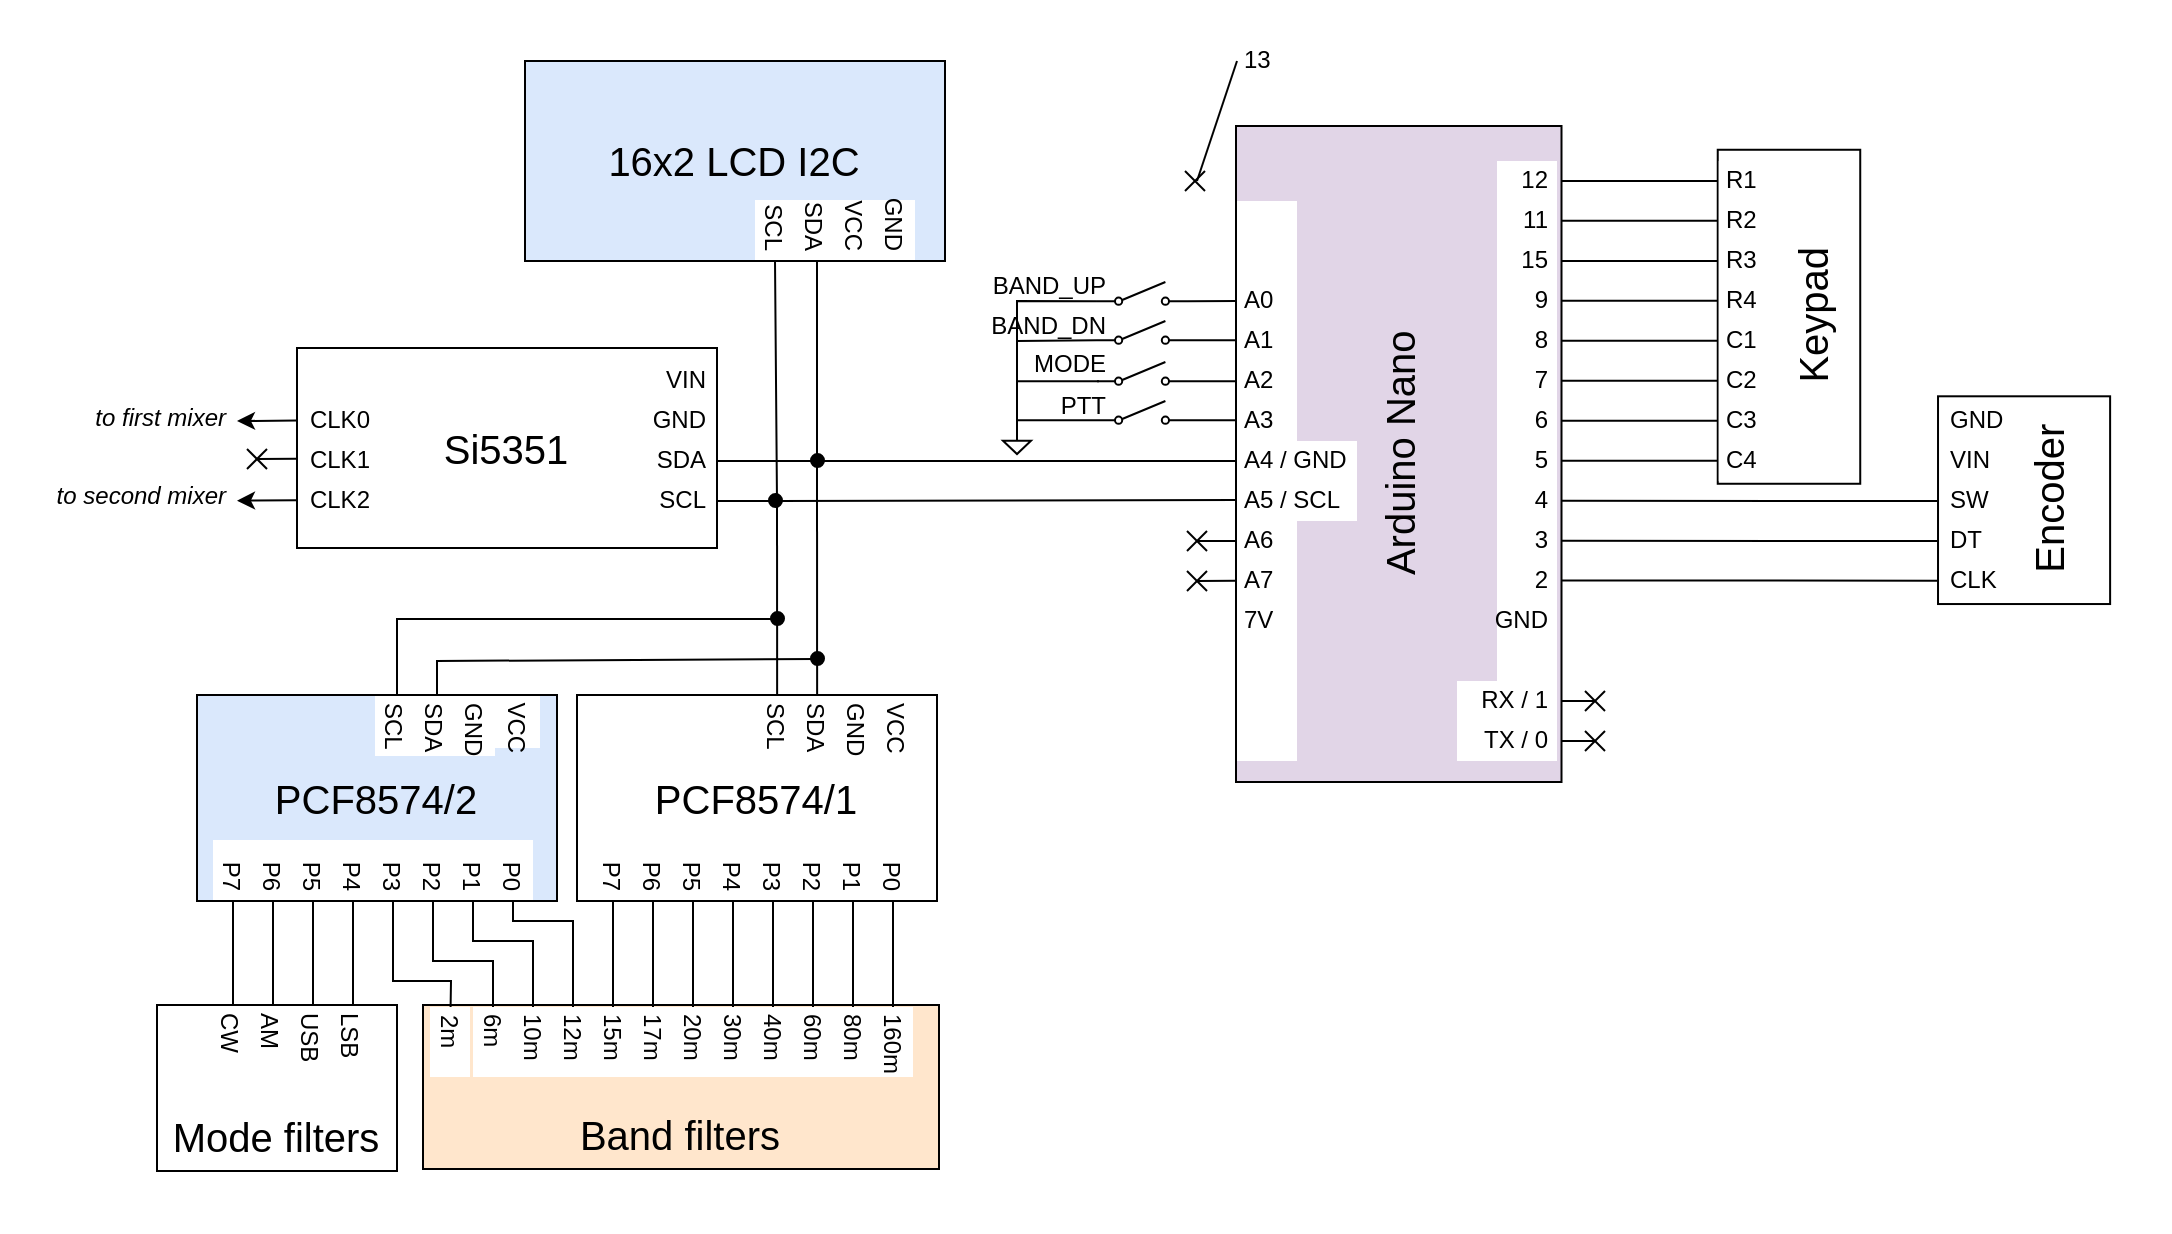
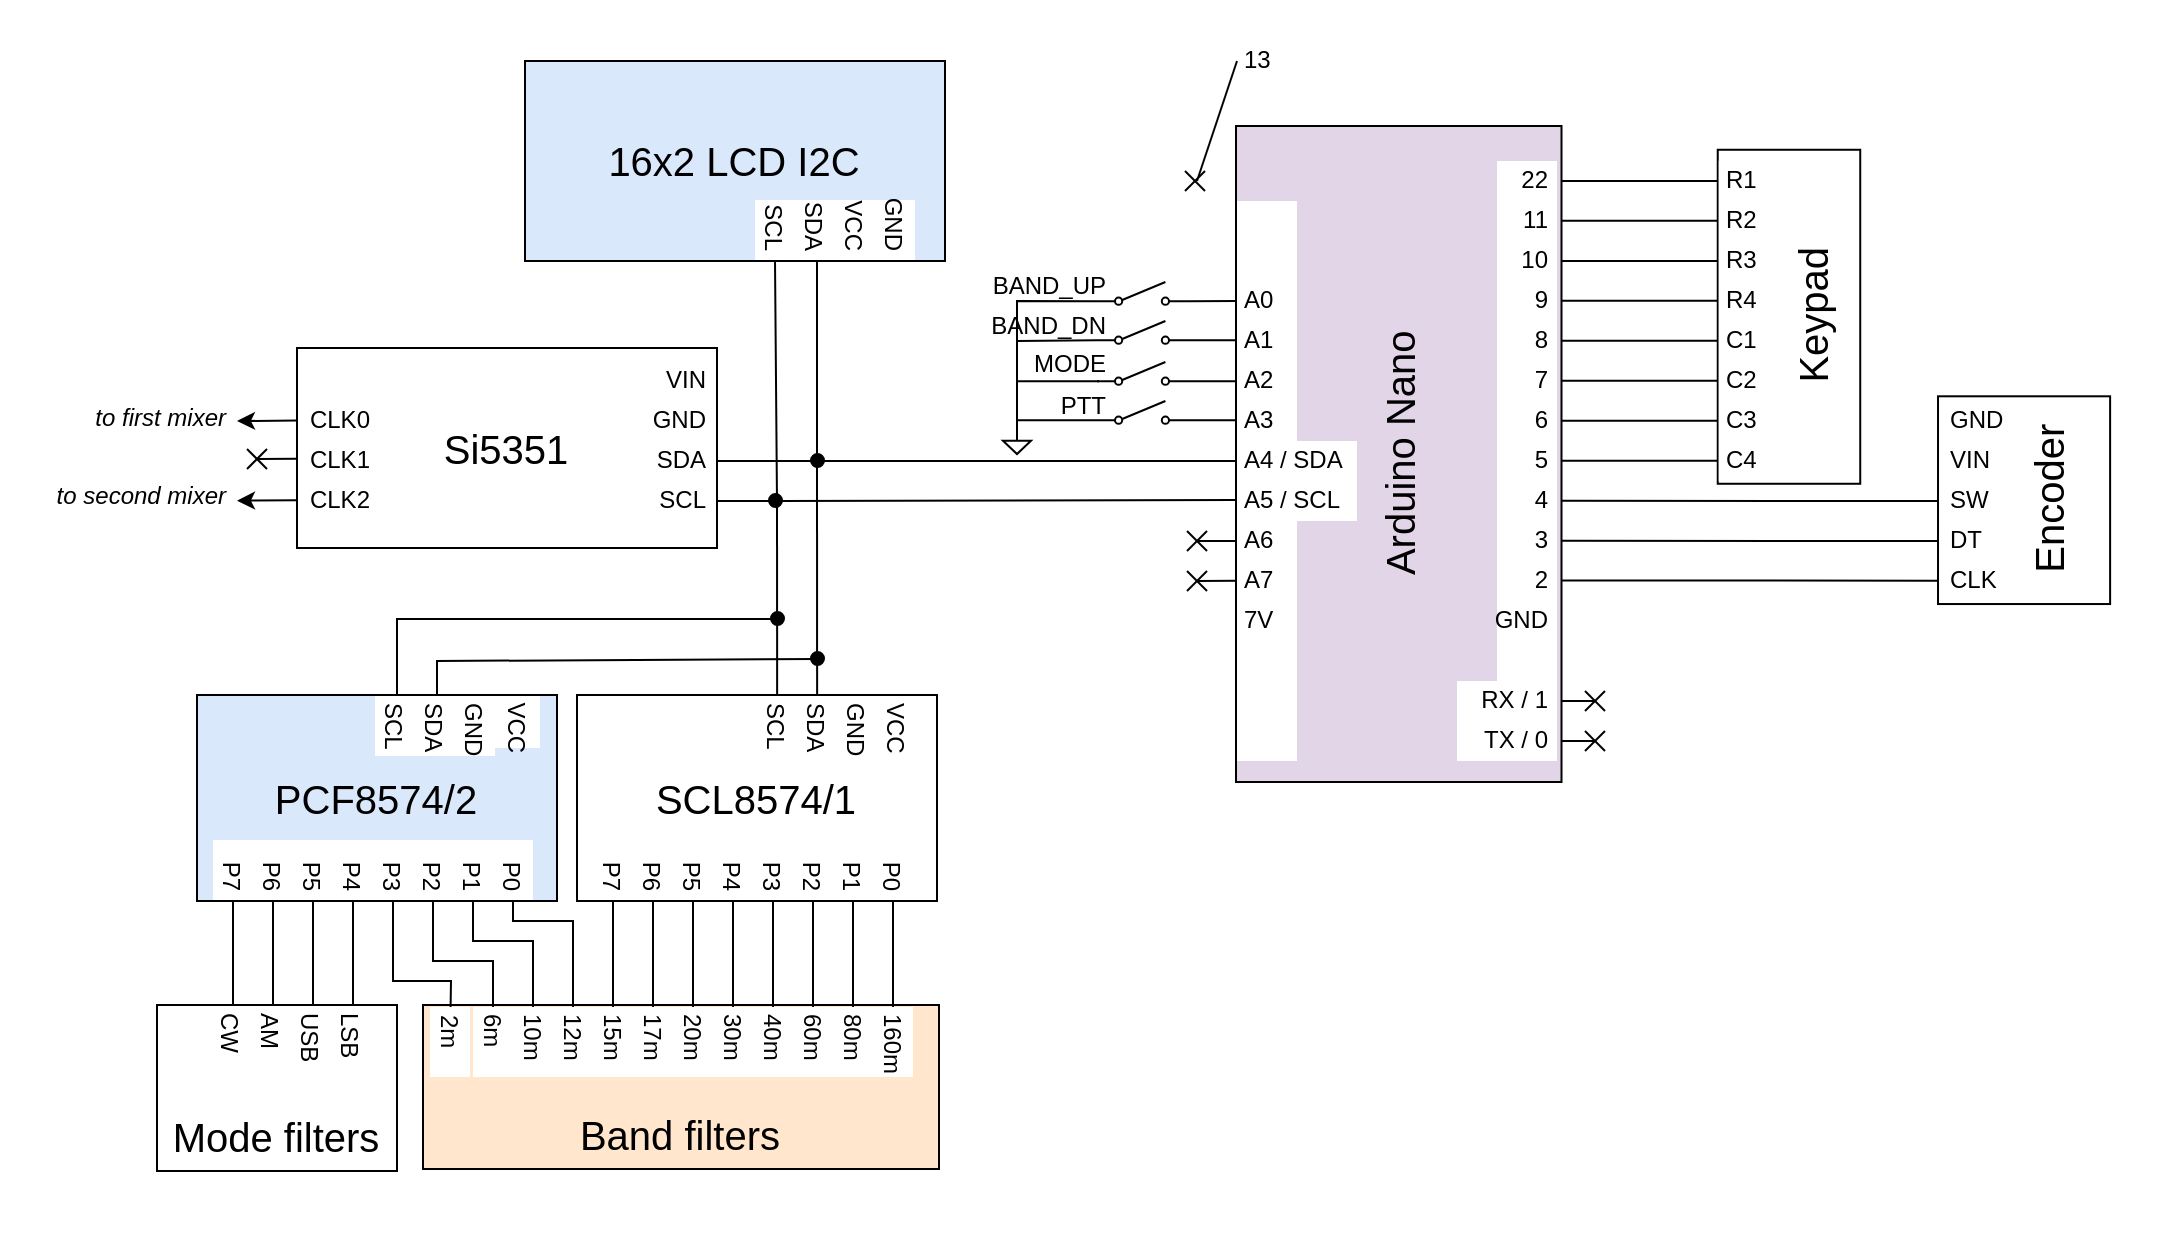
(1536, 181) -> (1536, 181)
(1536, 261) -> (1536, 261)
(1293, 461) -> (1293, 461)
(757, 799) -> (757, 799)
